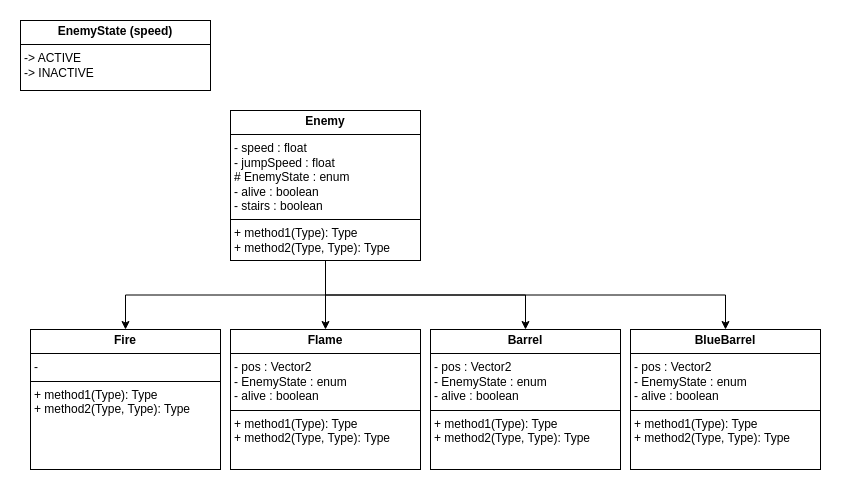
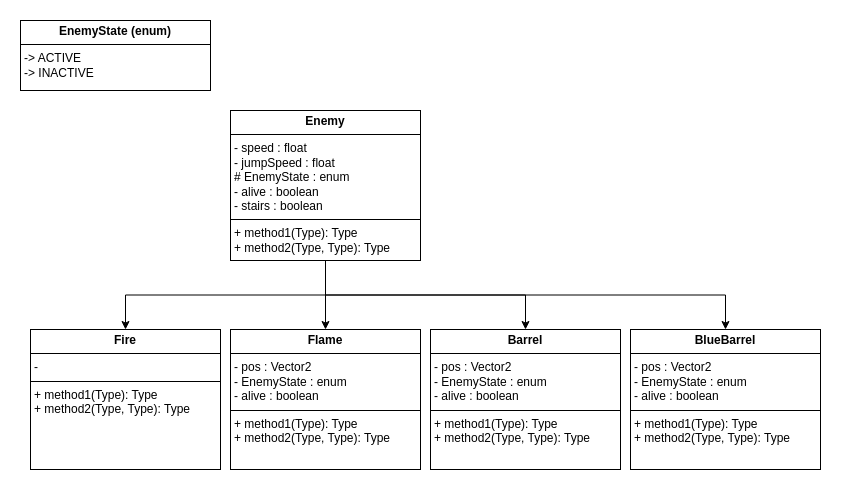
(79, 42) -> (76, 42)
